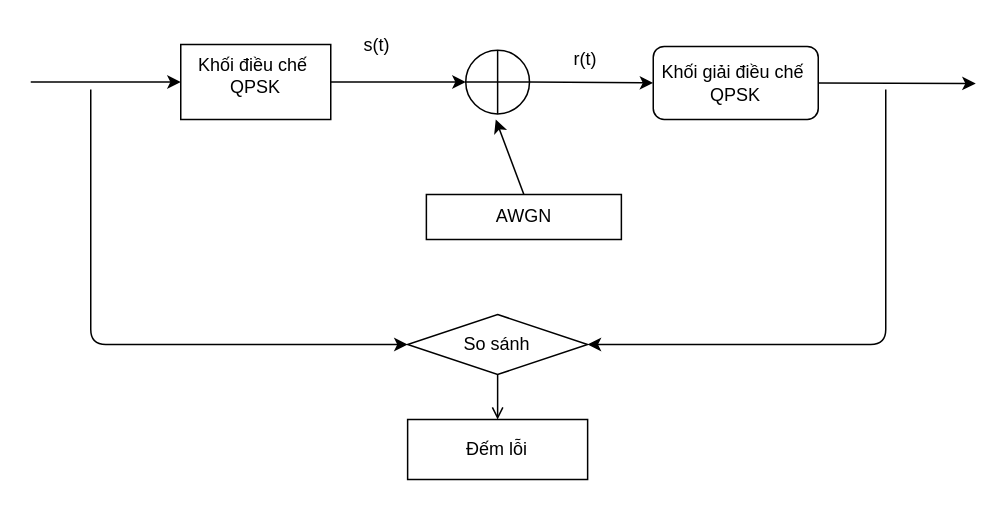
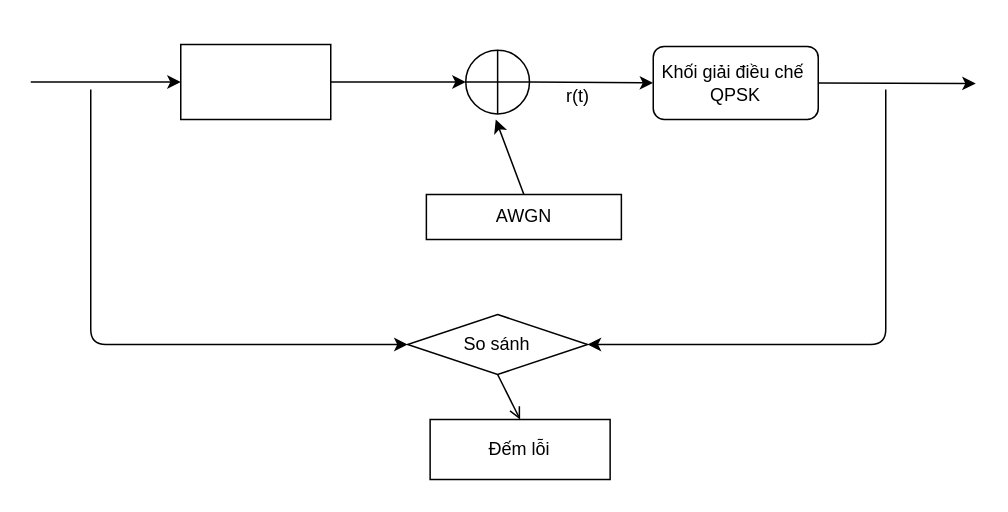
(378, 46) -> none
(586, 59) -> (578, 97)
(256, 76) -> none
(498, 449) -> (520, 449)
